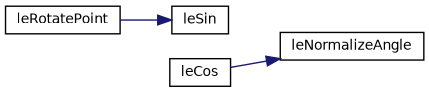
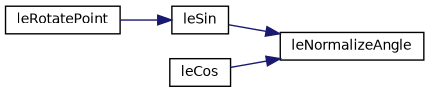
none -> (247, 28)
